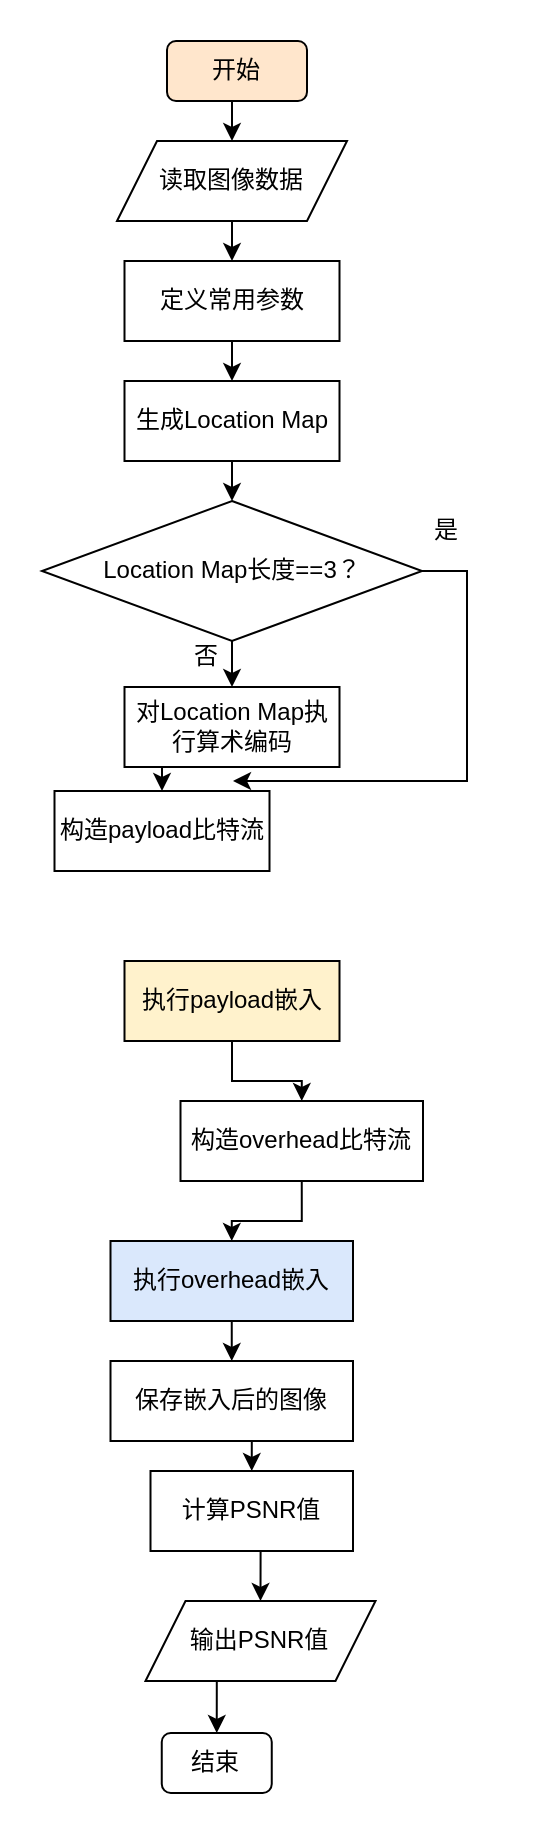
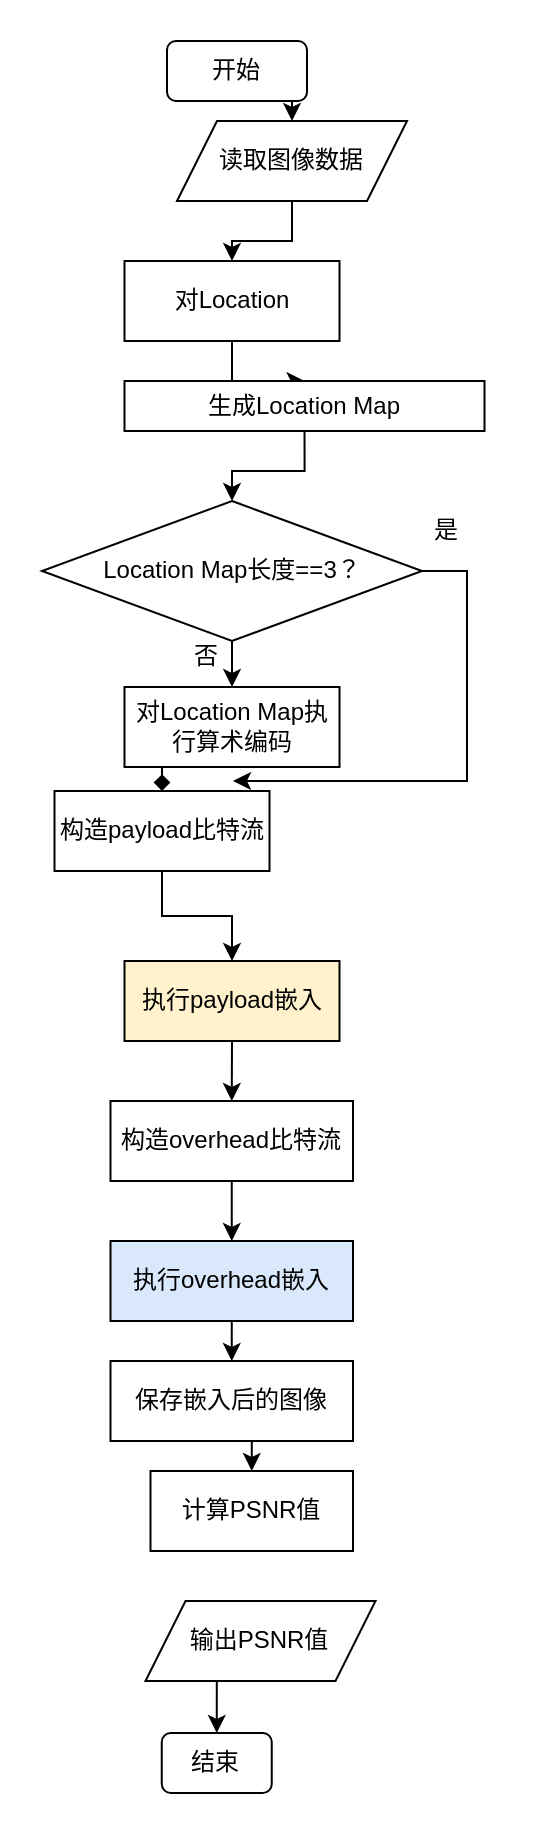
(237, 71) -> (237, 71)
(232, 181) -> (292, 161)
(233, 301) -> (233, 301)
(232, 421) -> (305, 406)
(162, 776) -> (162, 775)
none -> (190, 916)
(302, 1141) -> (232, 1141)
(261, 1568) -> none
